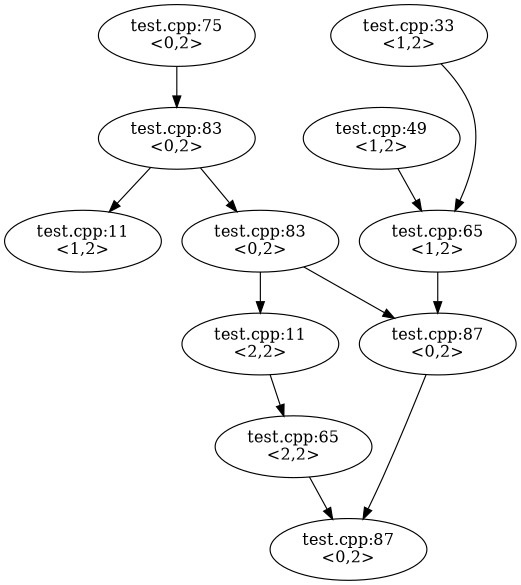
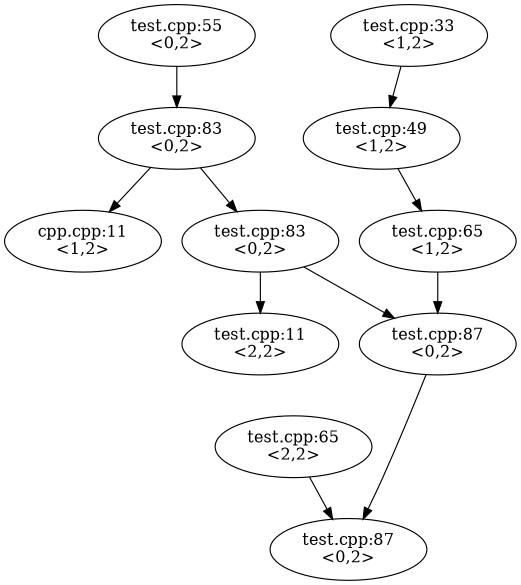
(177, 35) -> (177, 35)
(475, 128) -> (397, 81)
(83, 241) -> (83, 241)
(275, 390) -> none
